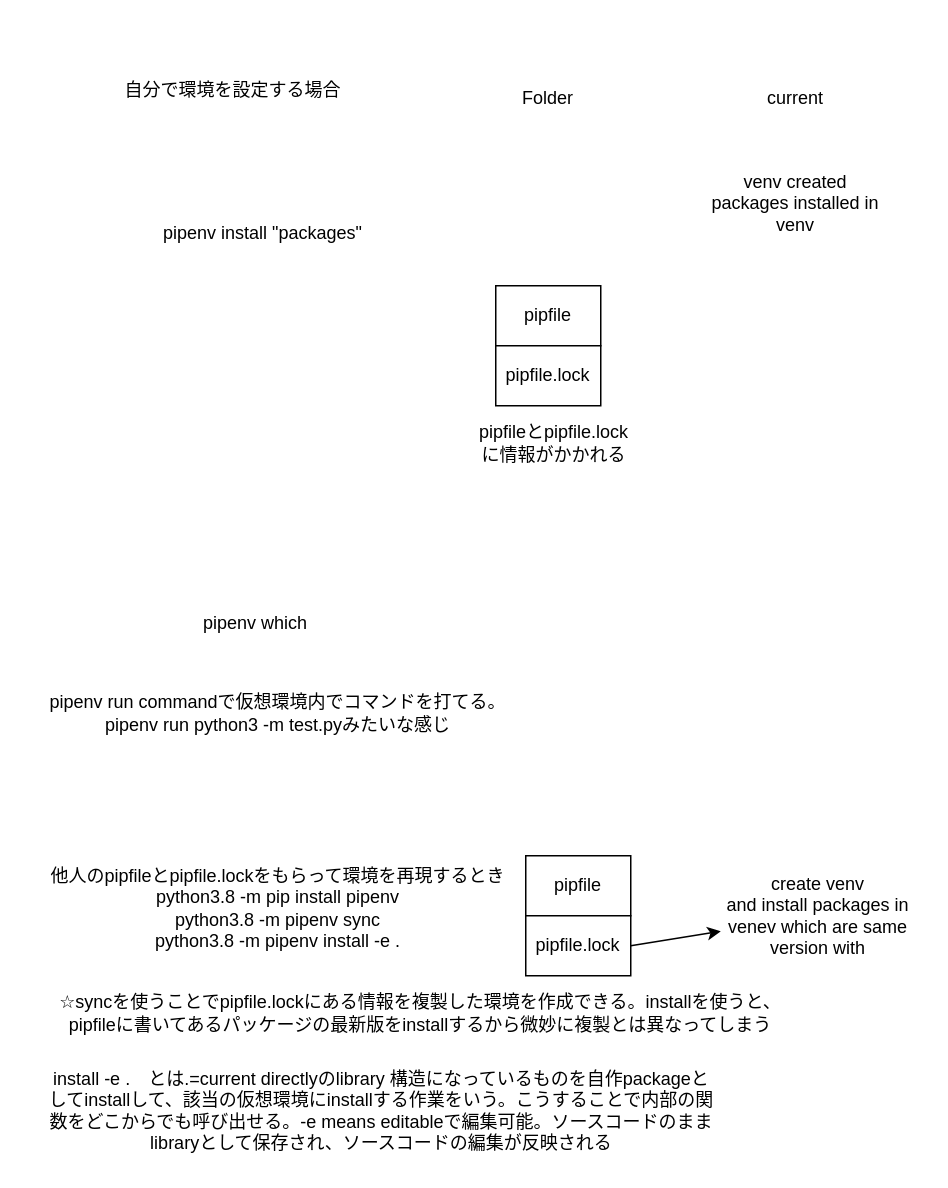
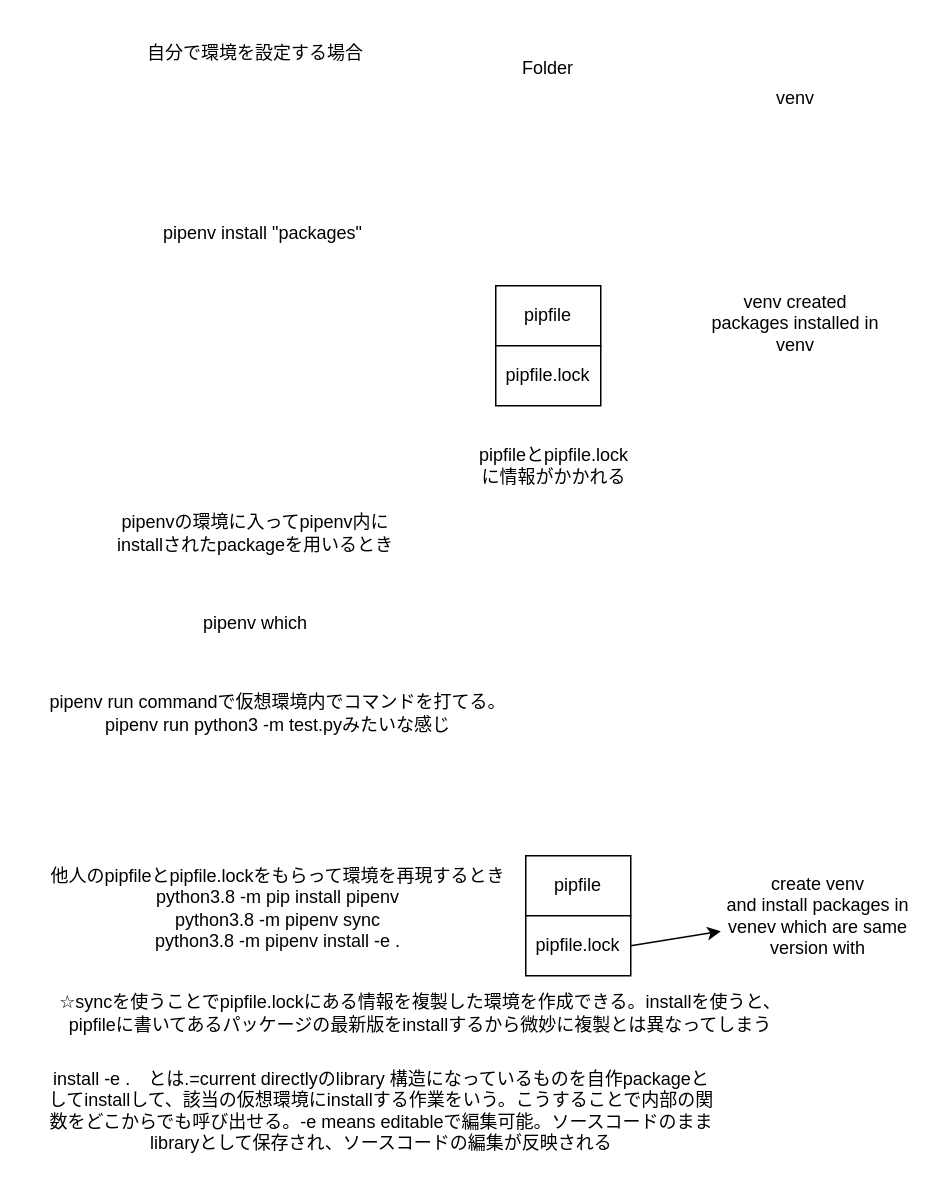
(233, 91) -> (256, 53)
(548, 98) -> (548, 68)
(796, 98) -> (796, 98)
(796, 203) -> (796, 323)
(554, 443) -> (554, 466)
none -> (256, 533)
